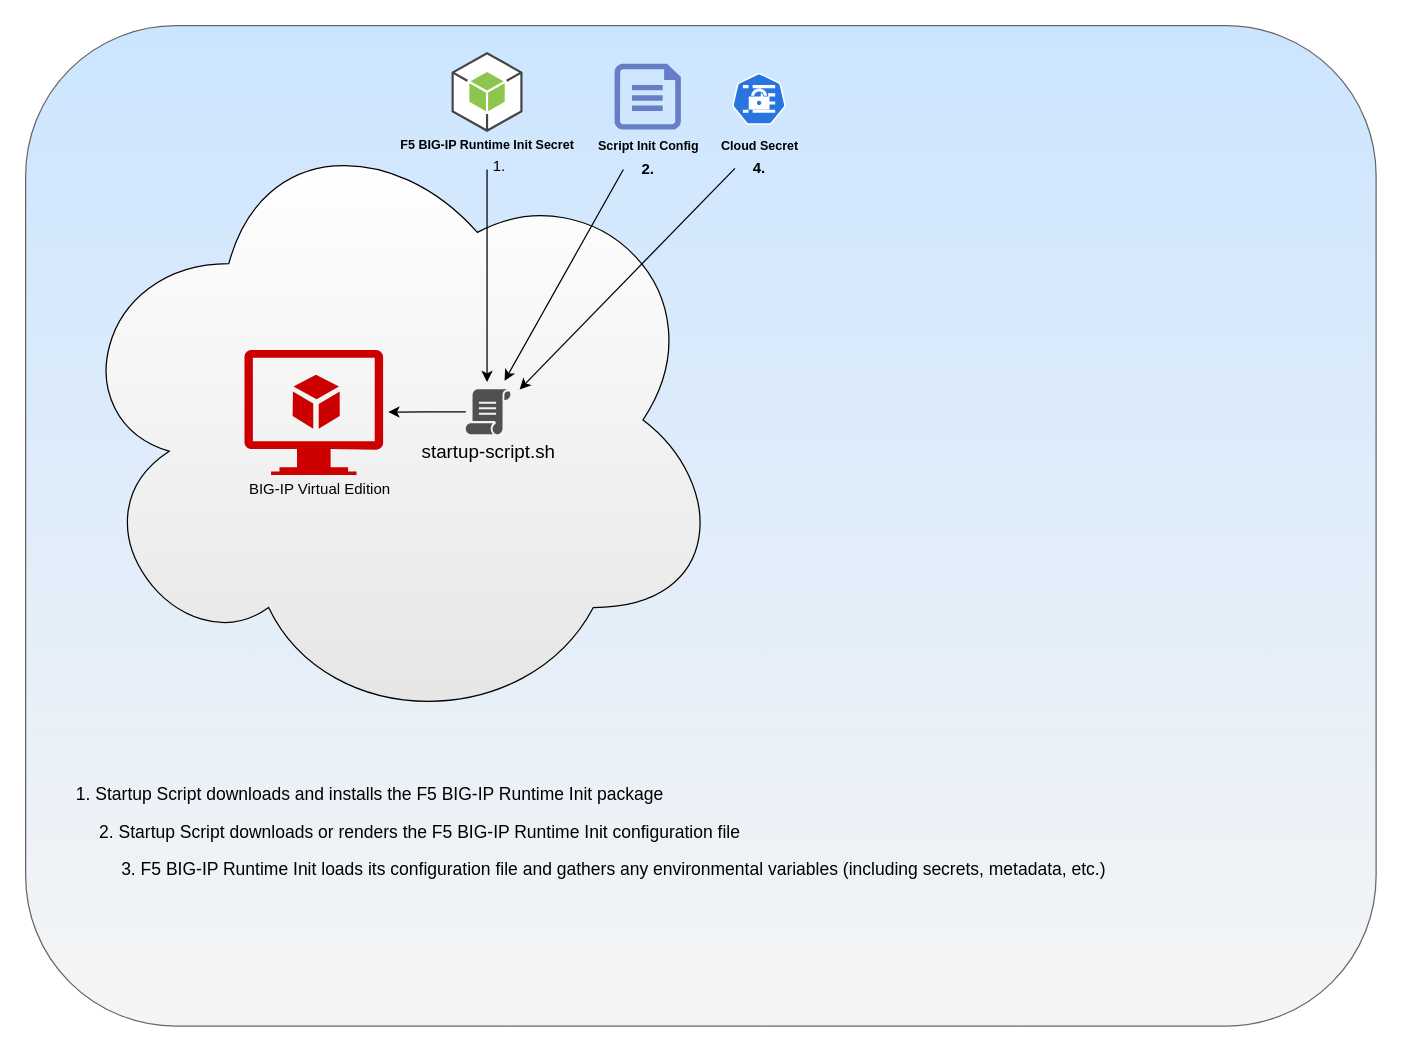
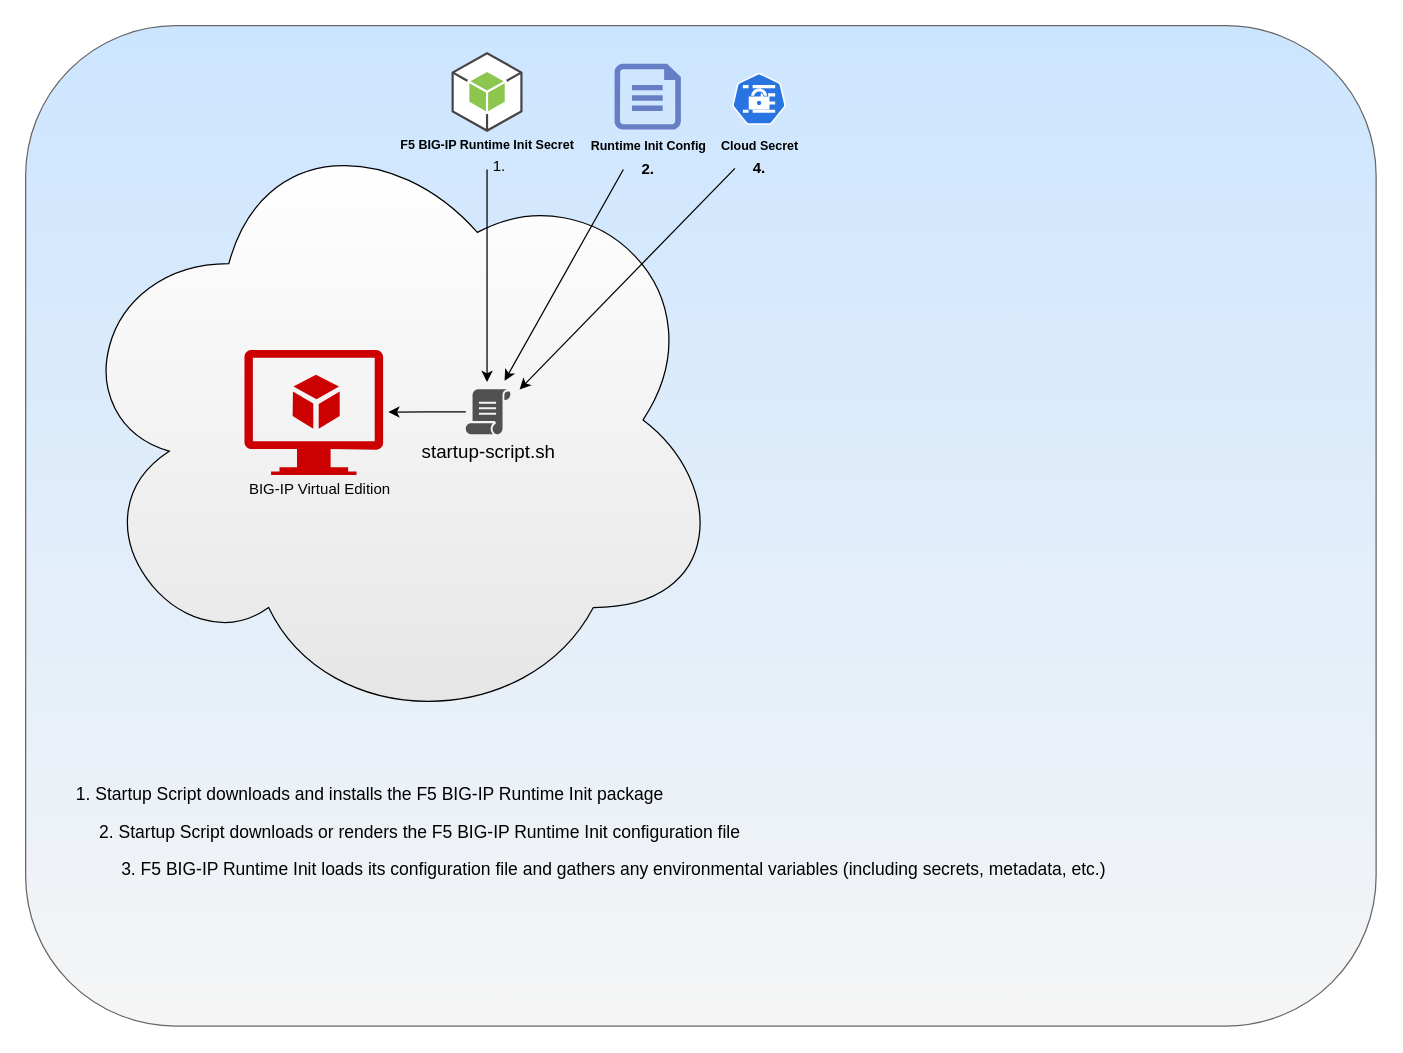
(649, 146) -> (649, 146)
